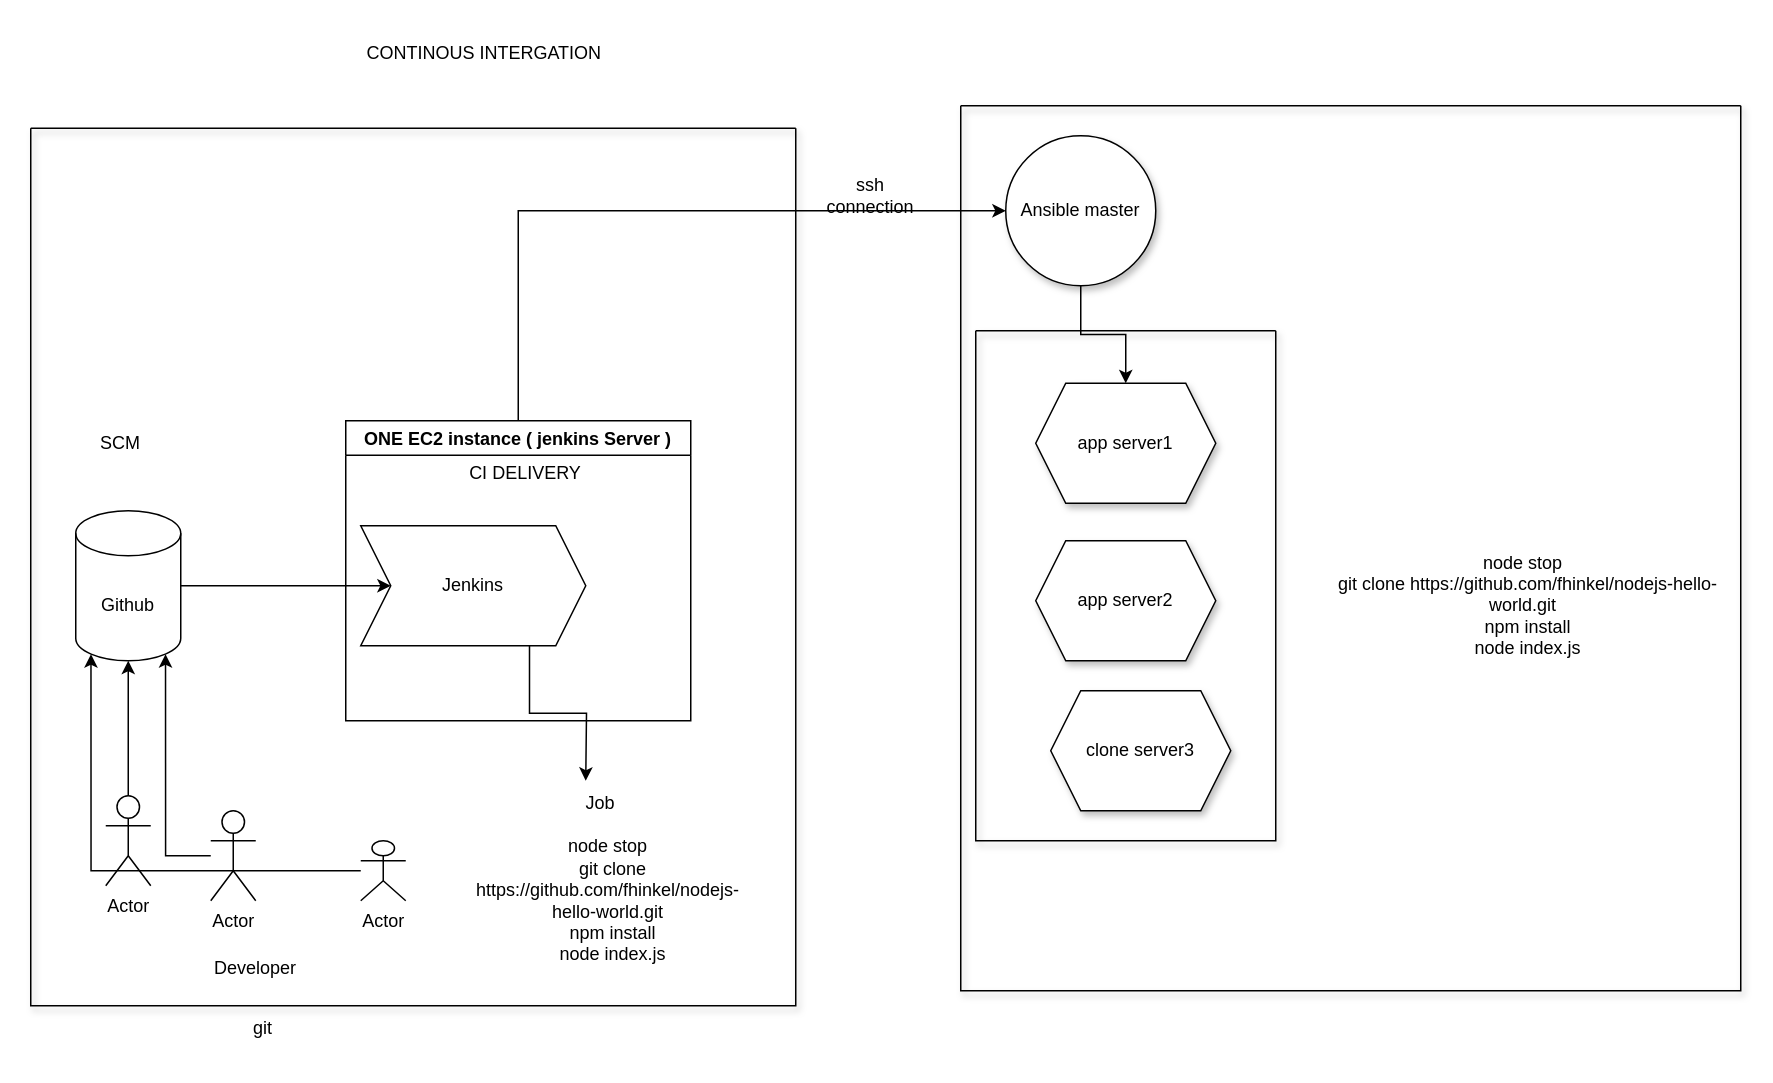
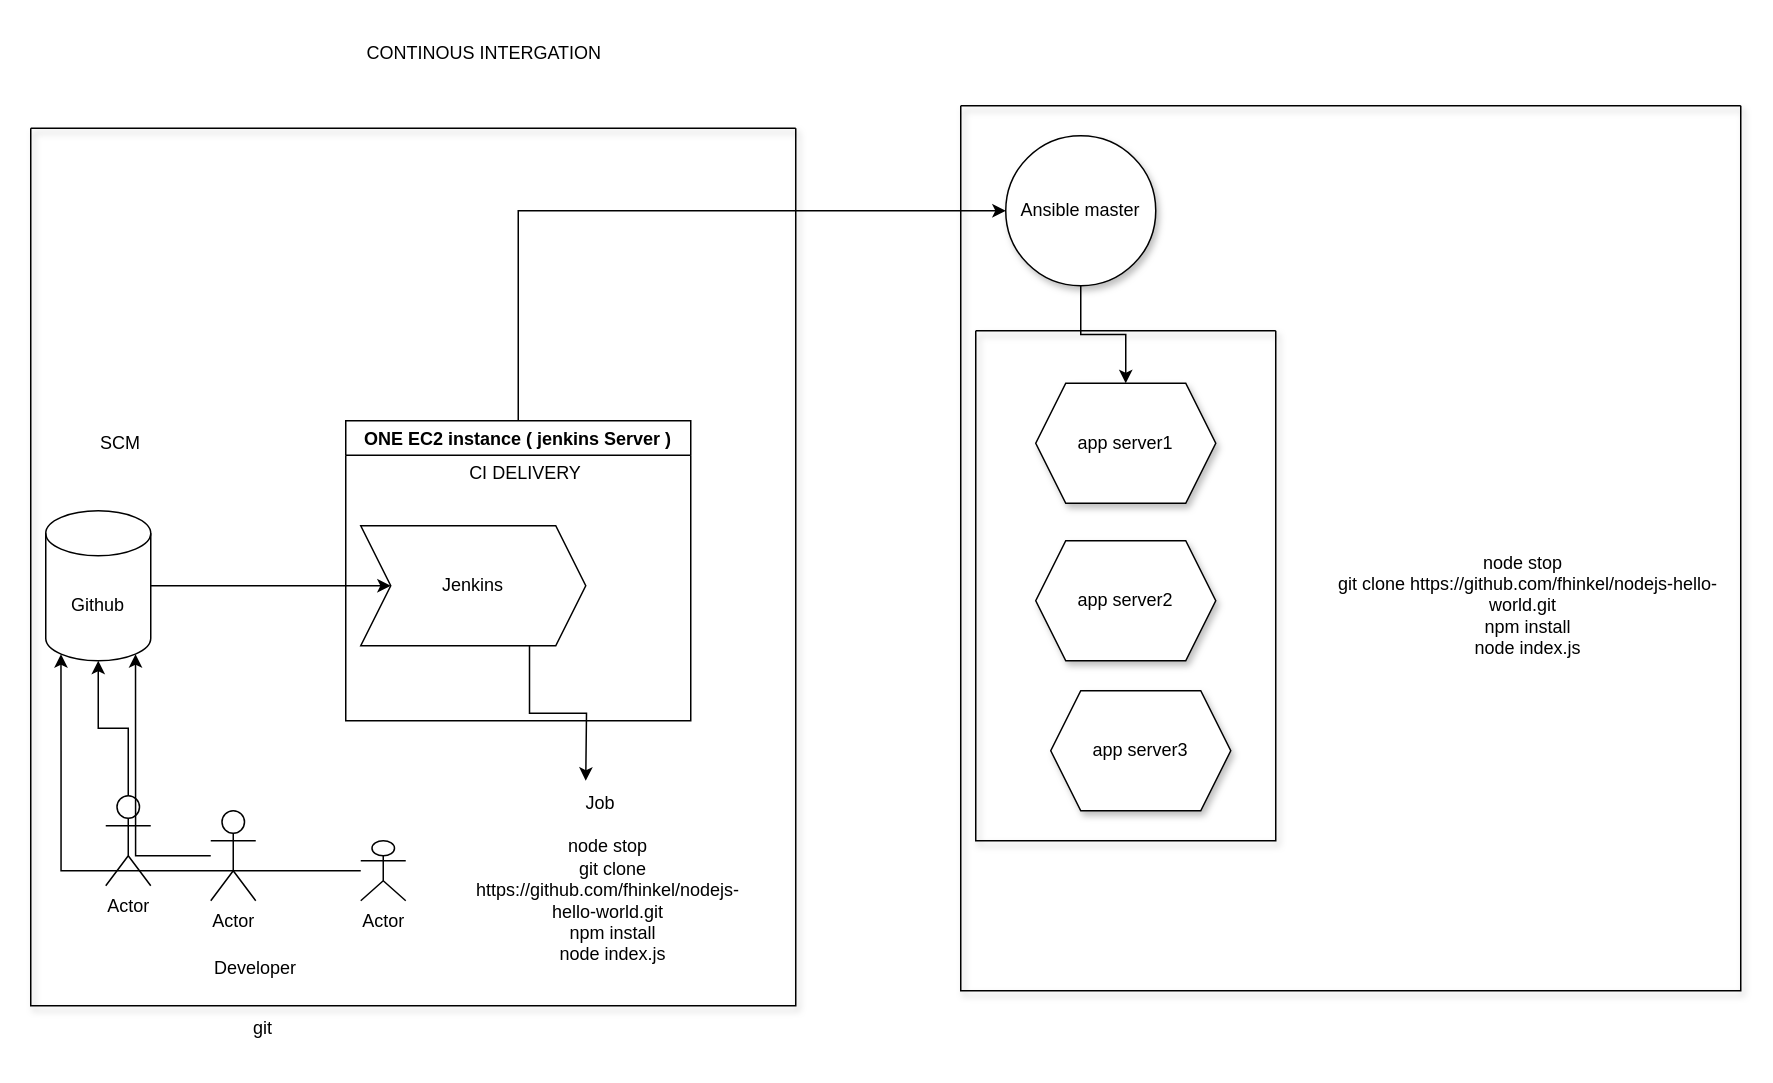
(871, 196) -> none
(128, 586) -> (98, 586)
(1141, 751) -> (1141, 751)
